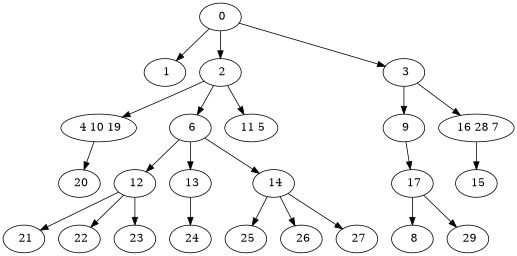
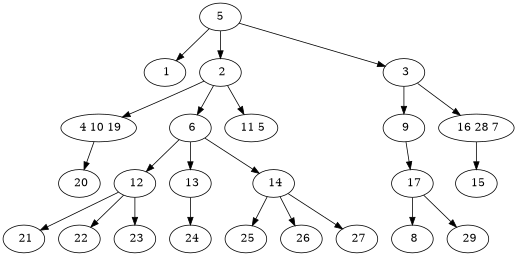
(220, 17) -> (220, 17)
